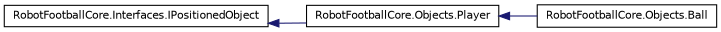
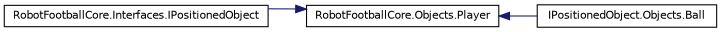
(627, 16) -> (627, 16)
(293, 23) -> (282, 9)
